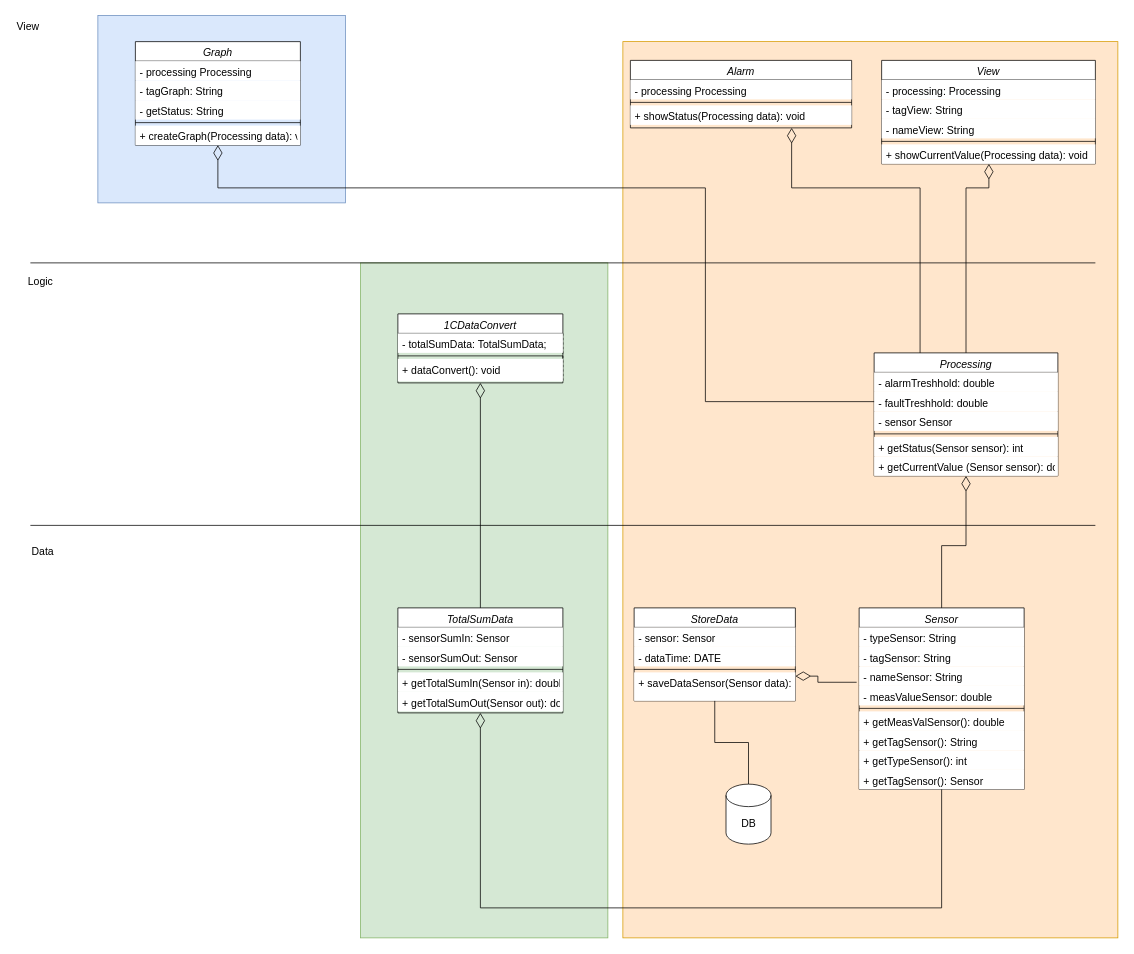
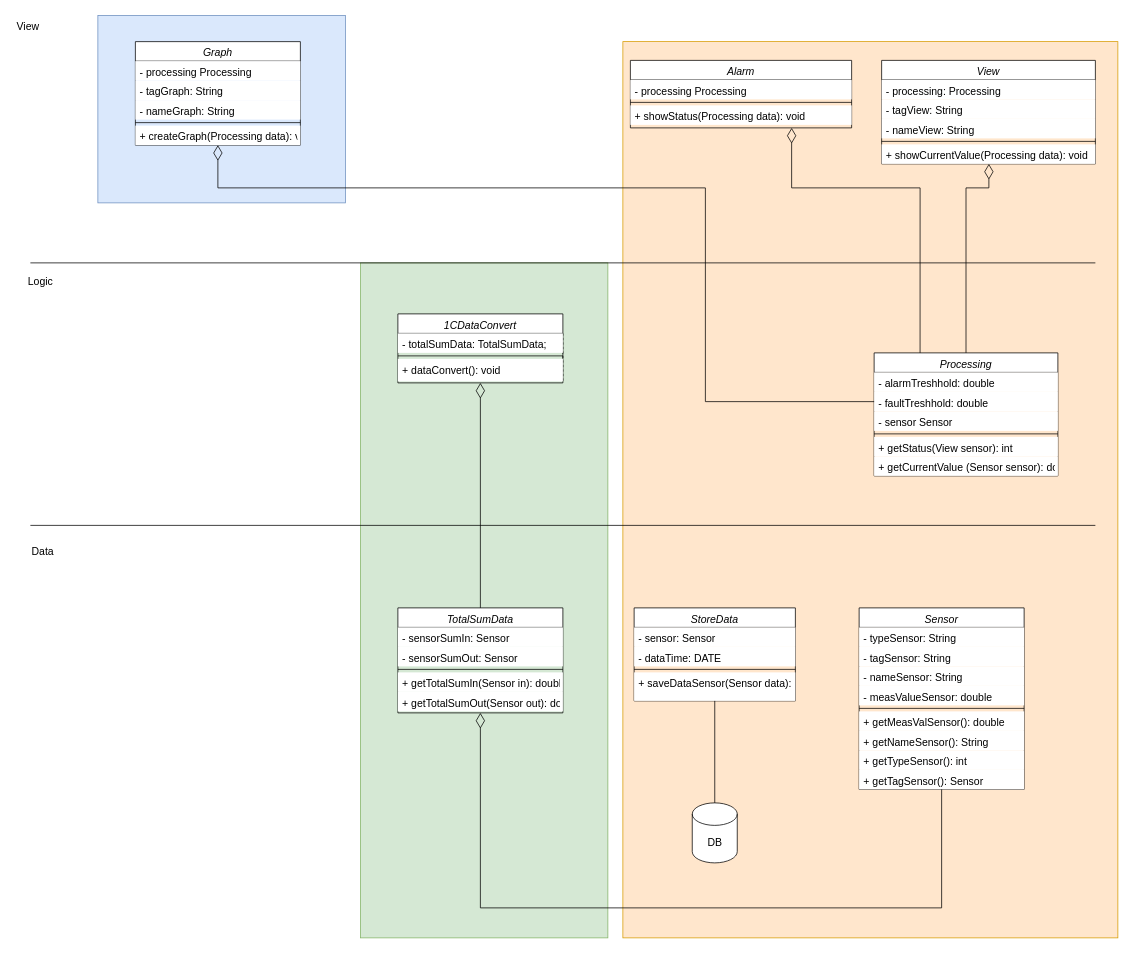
(190, 111) -> (190, 111)
(963, 448) -> (955, 448)
(950, 546) -> none
(831, 682) -> none
(928, 742) -> (931, 742)
(749, 814) -> (715, 833)
